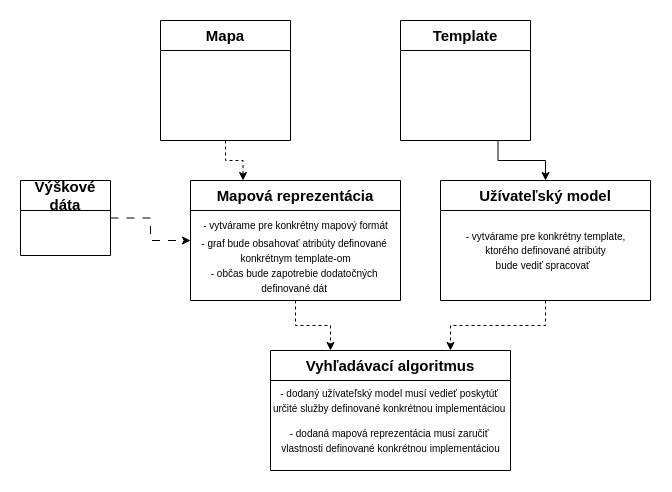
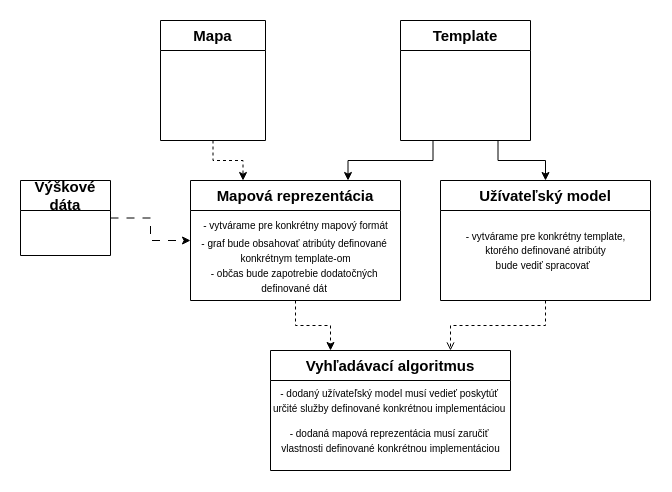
(226, 81) -> (213, 81)
none -> (394, 161)
(451, 342) -> (451, 344)
